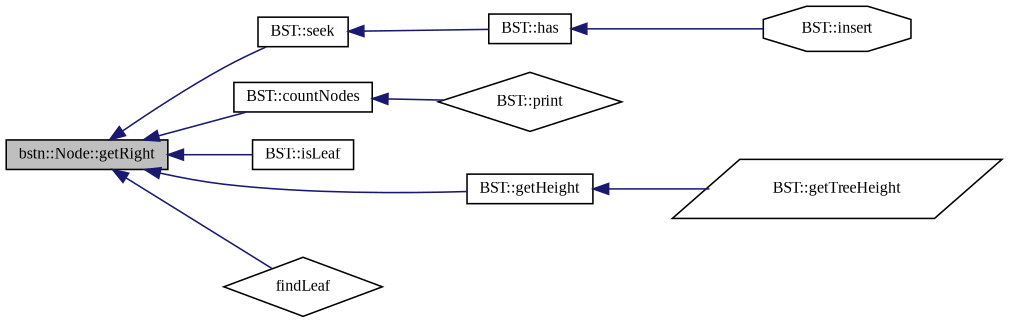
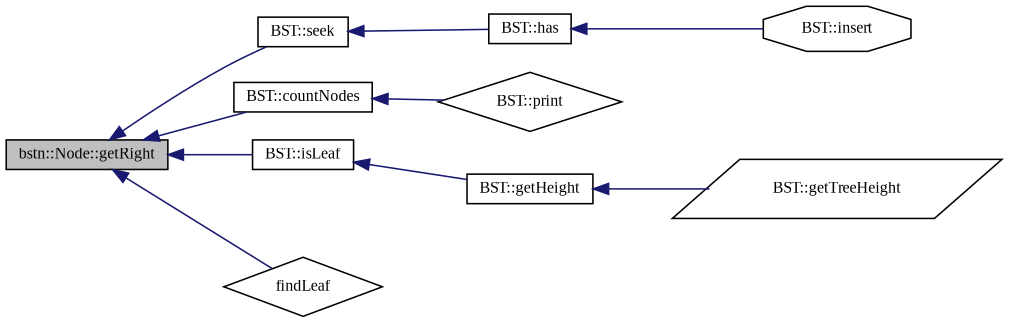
(313, 191) -> (418, 172)
